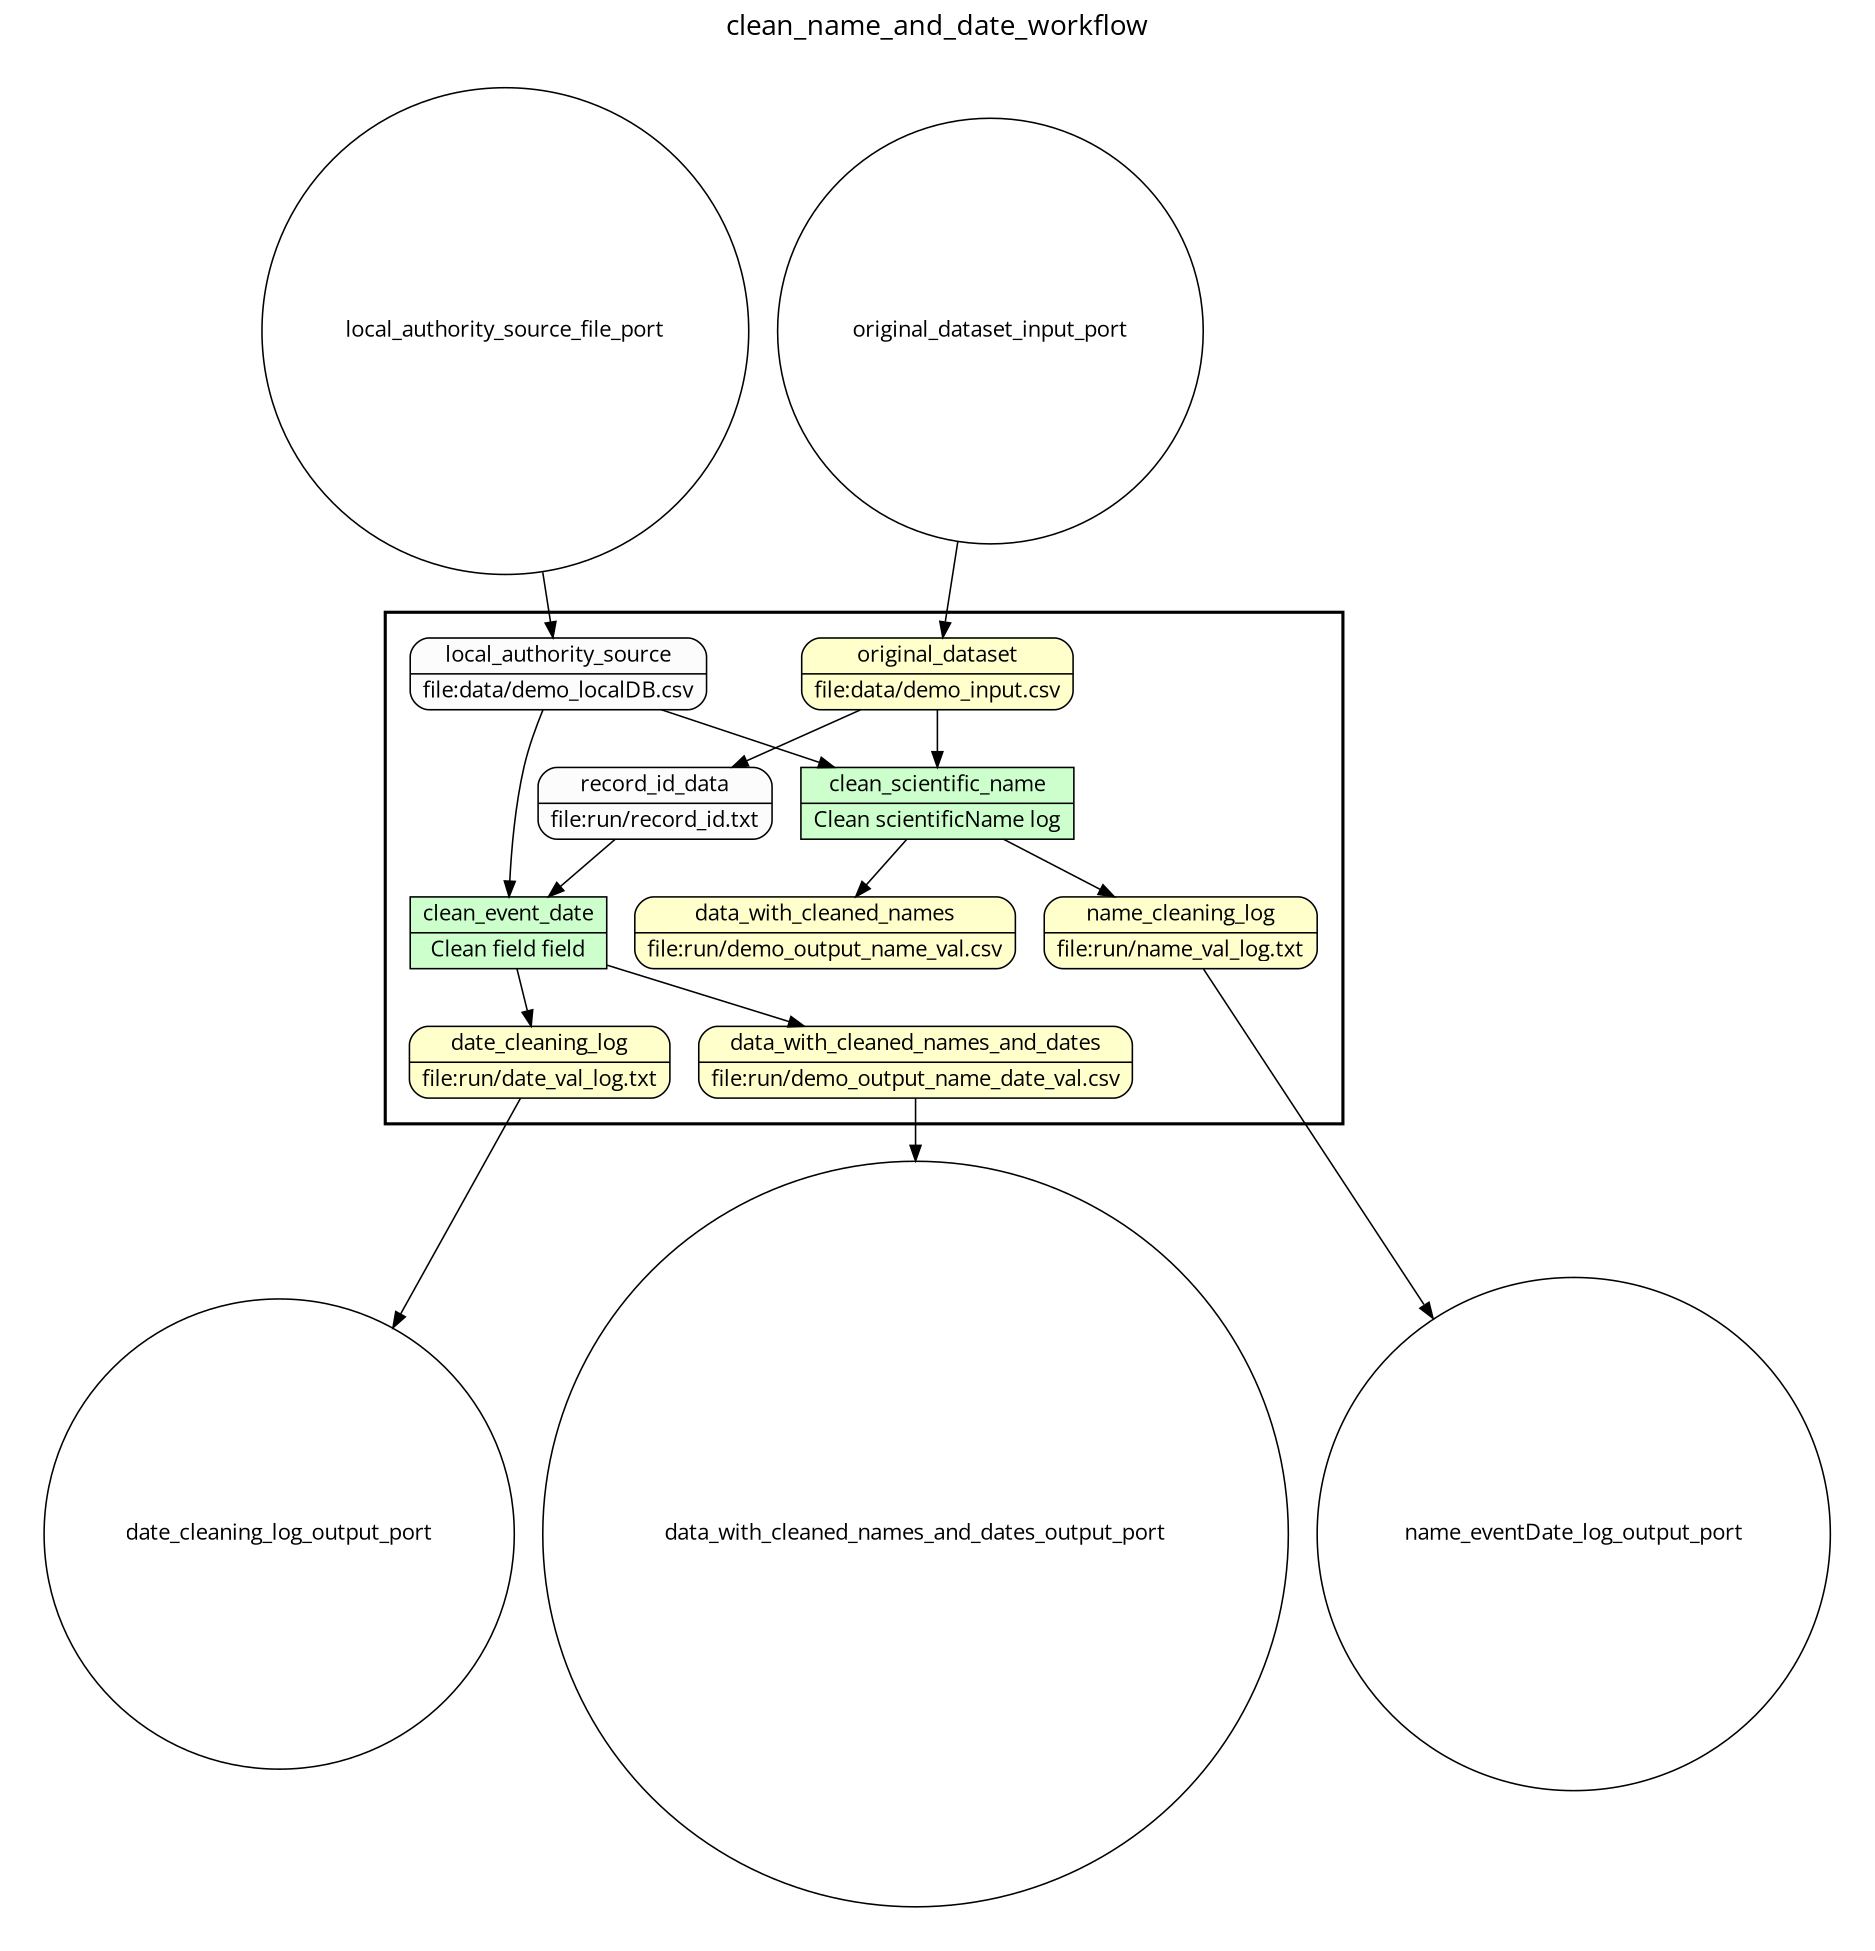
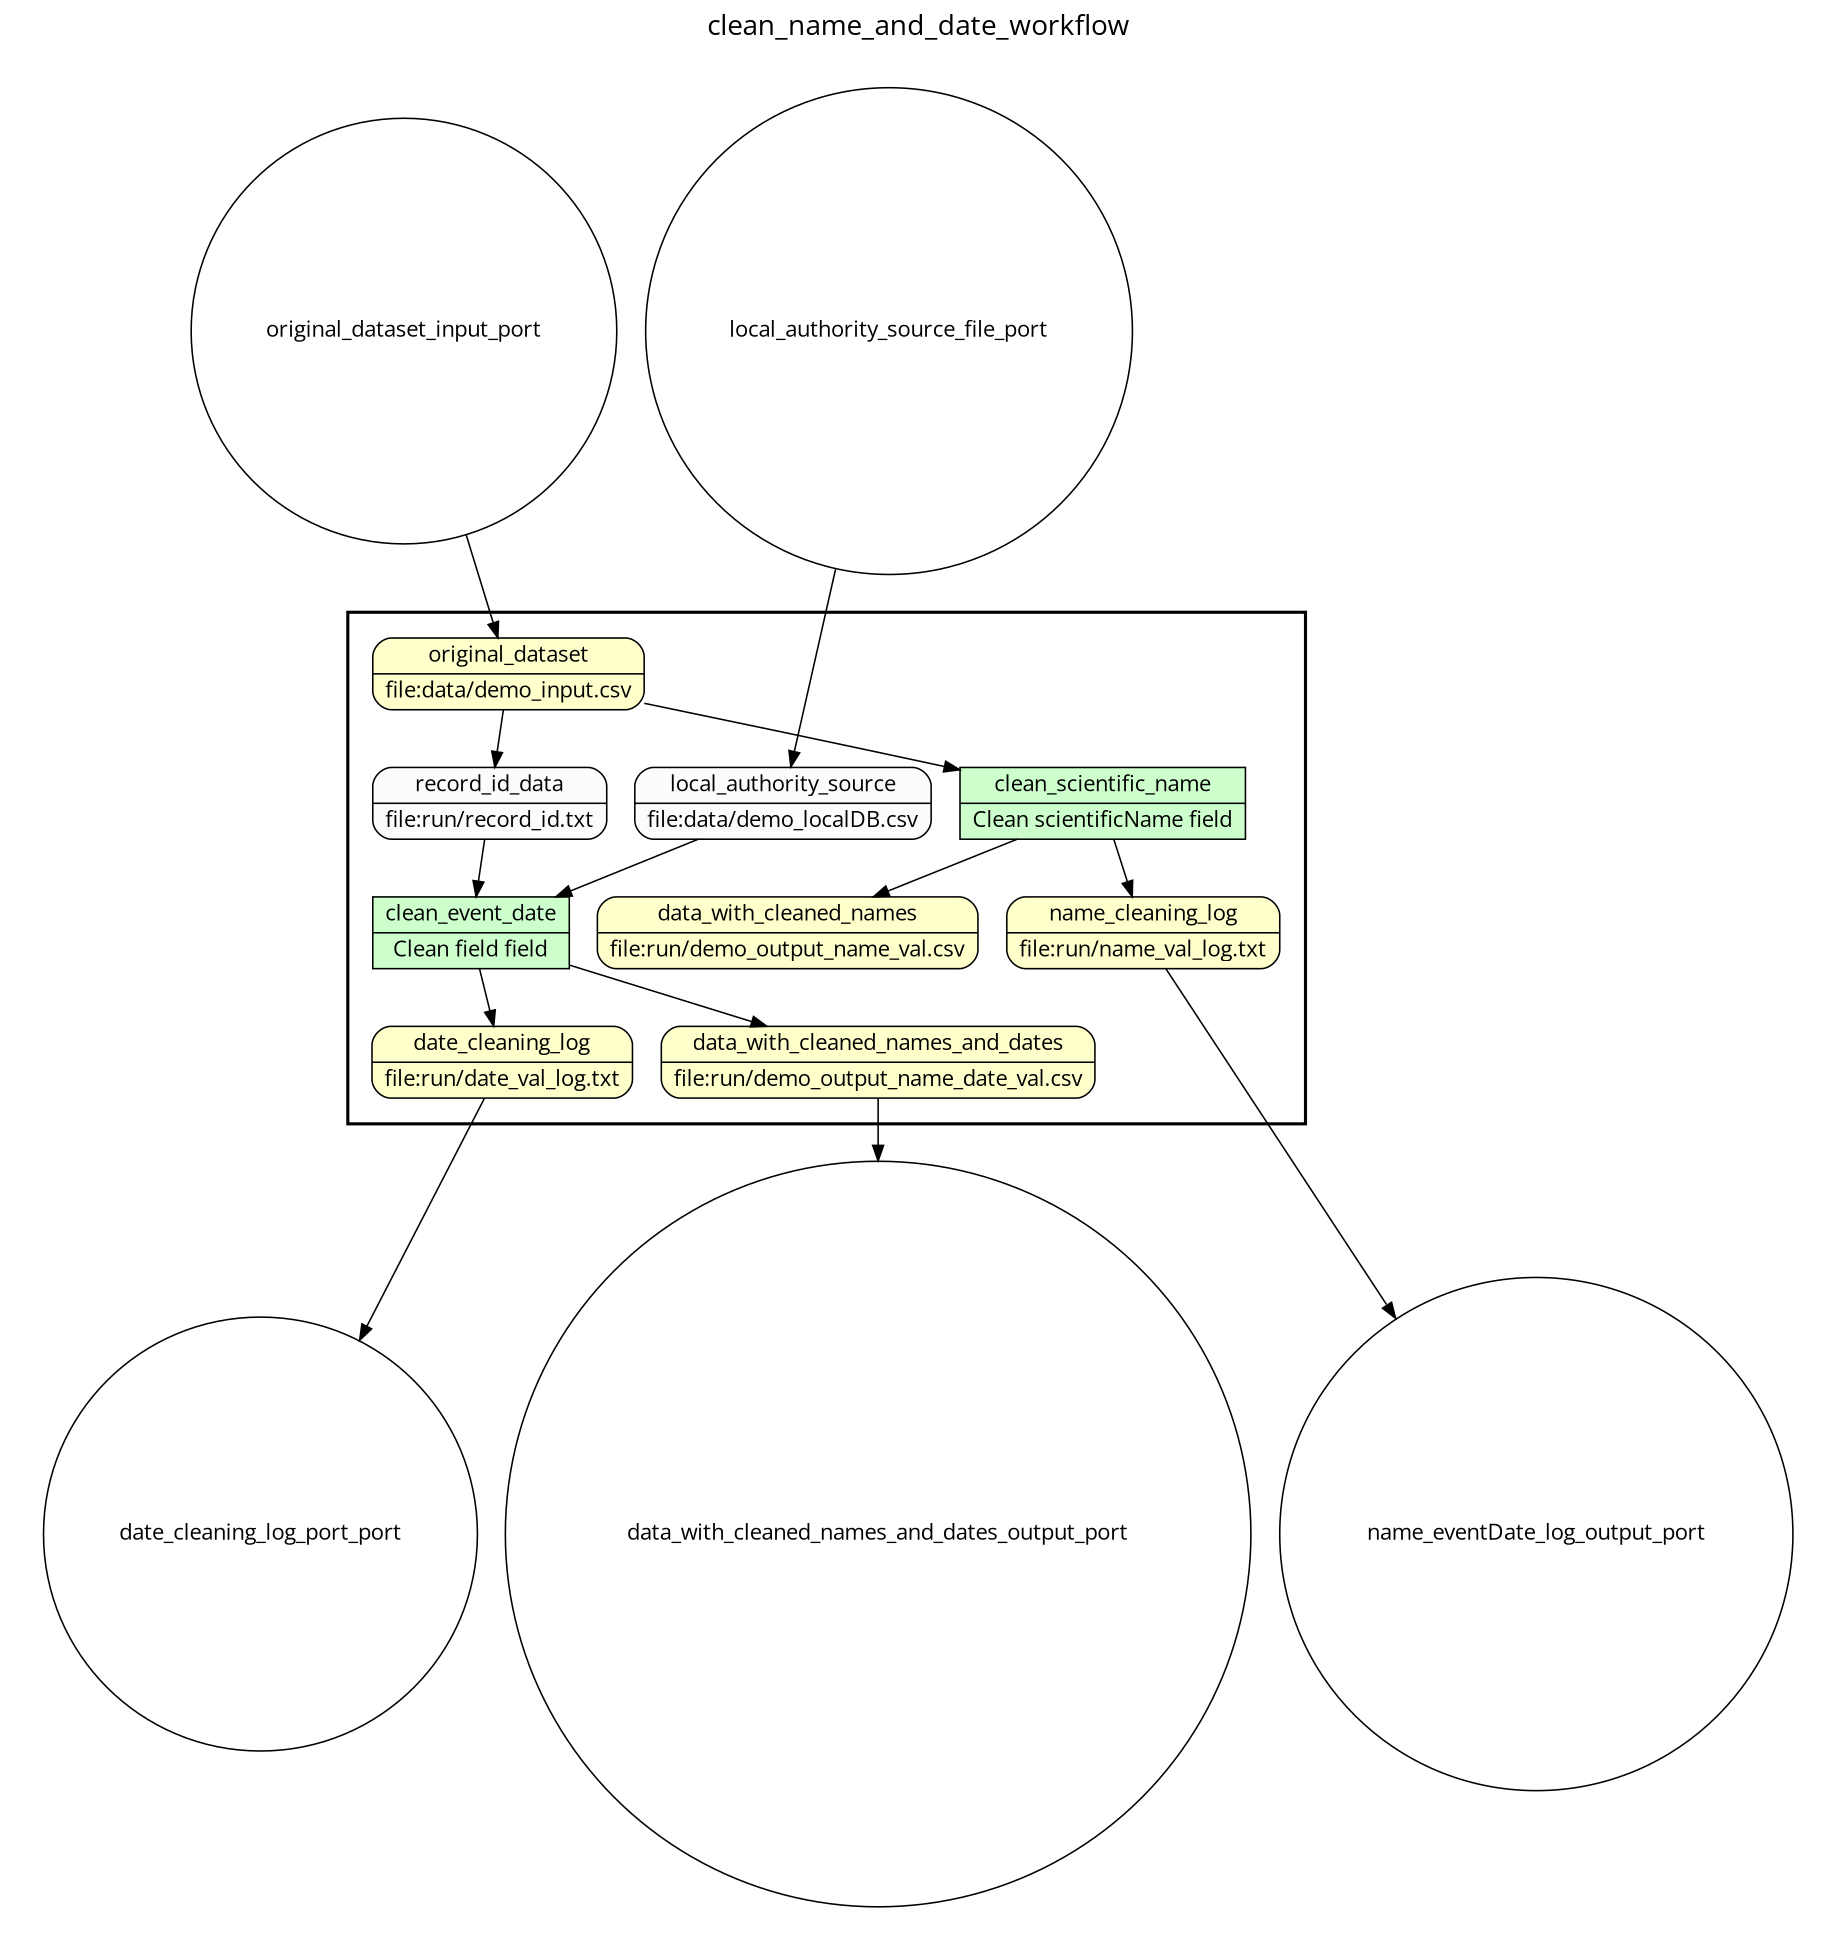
(740, 736) -> none
(937, 820) -> (1103, 820)
(279, 1534) -> (260, 1534)
